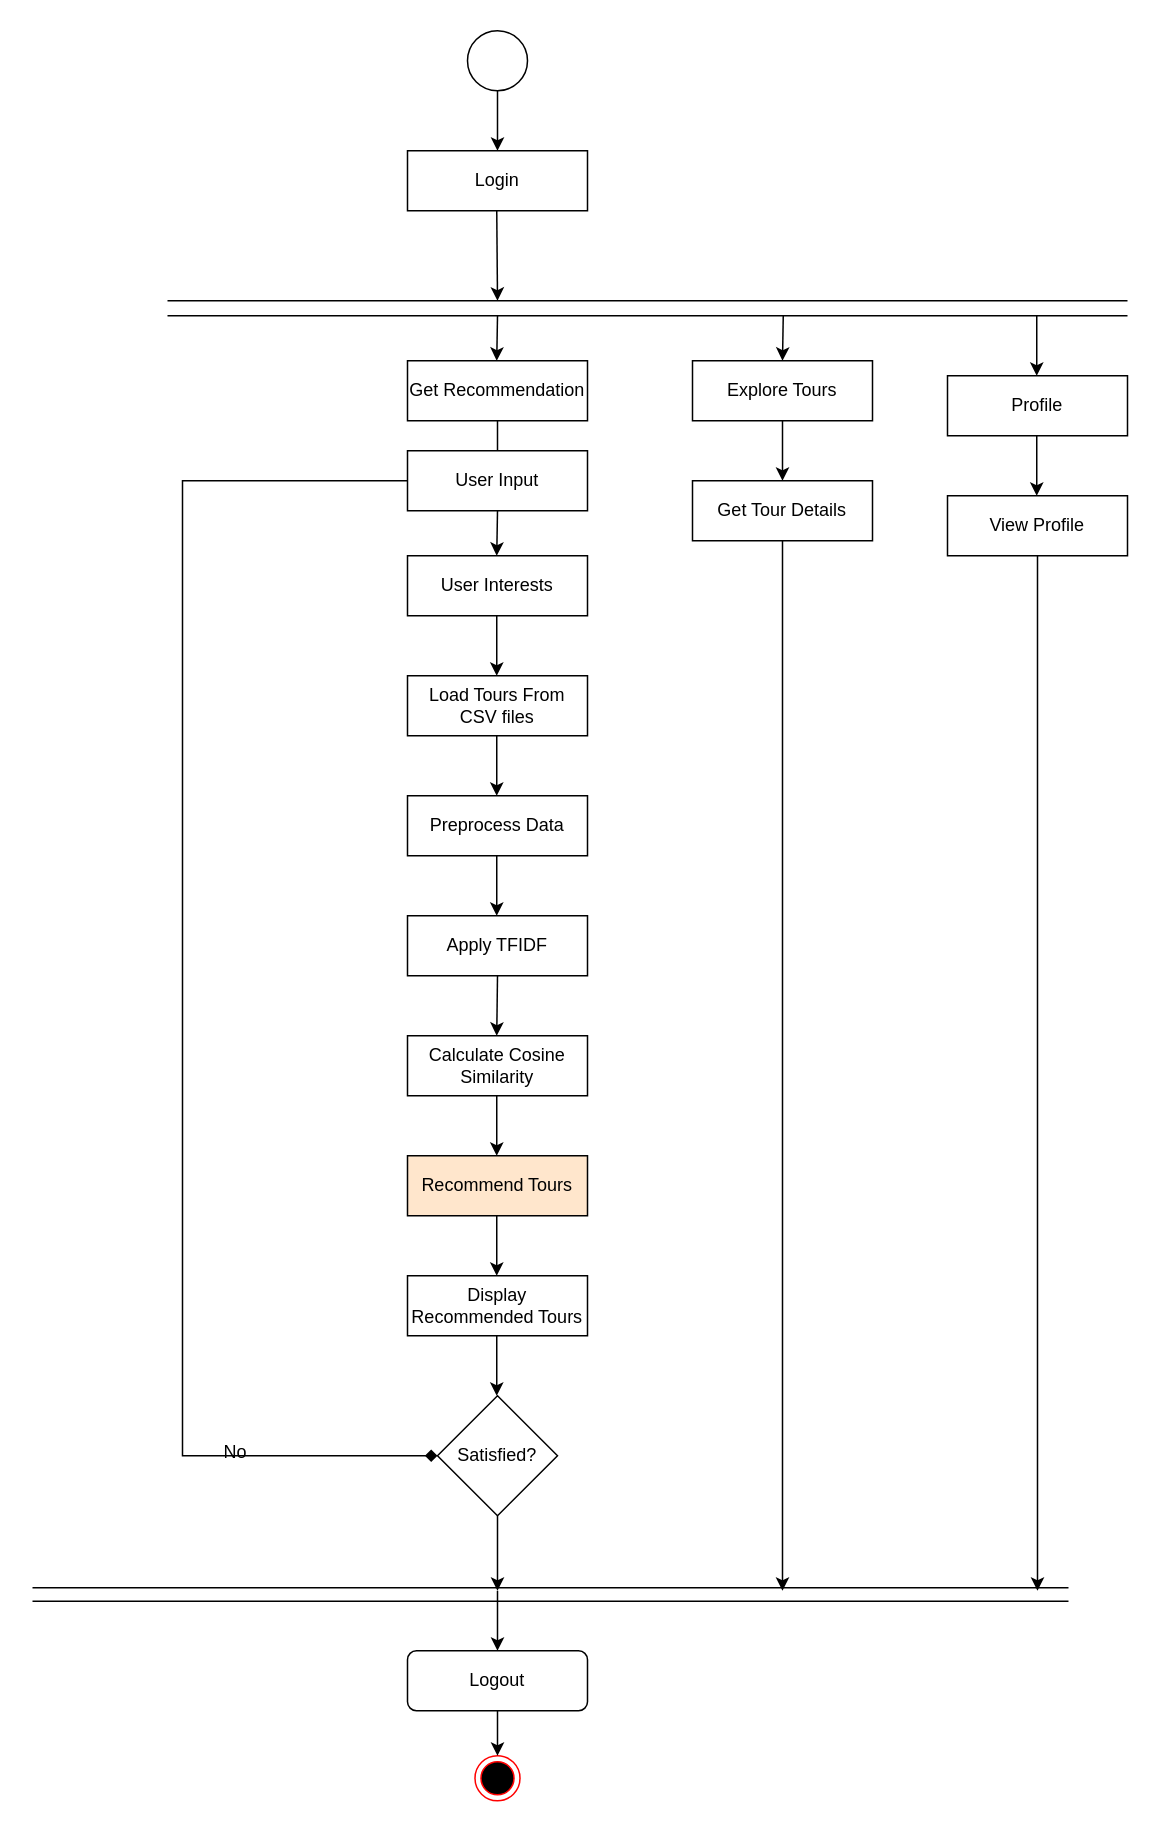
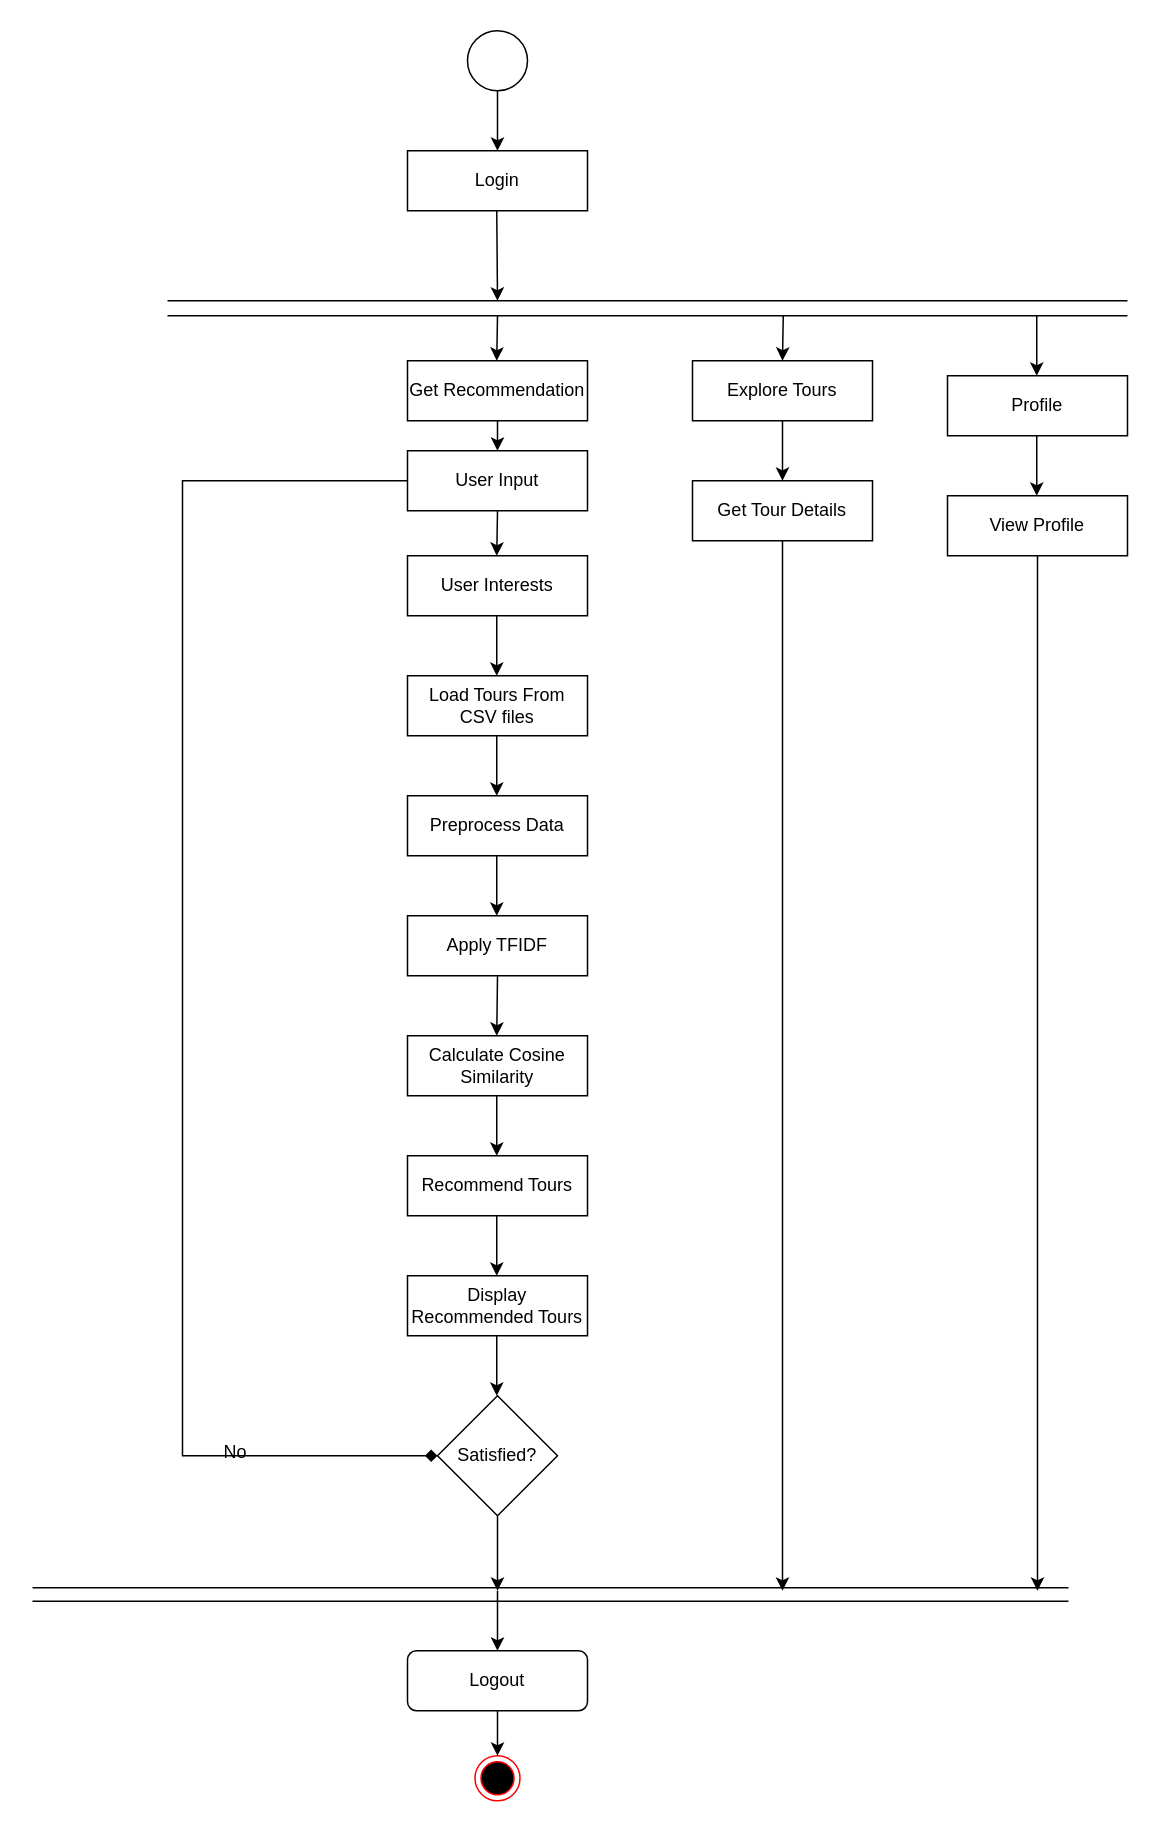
(497, 443) -> (497, 439)
(497, 1186) -> (497, 1186)
